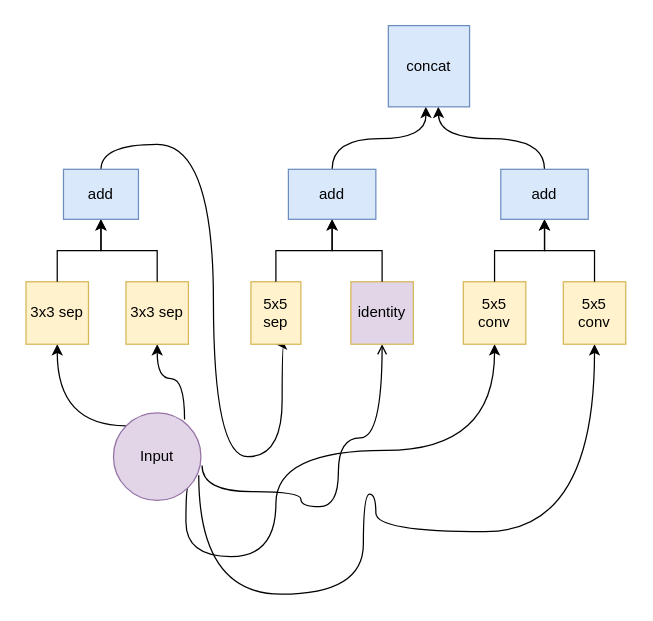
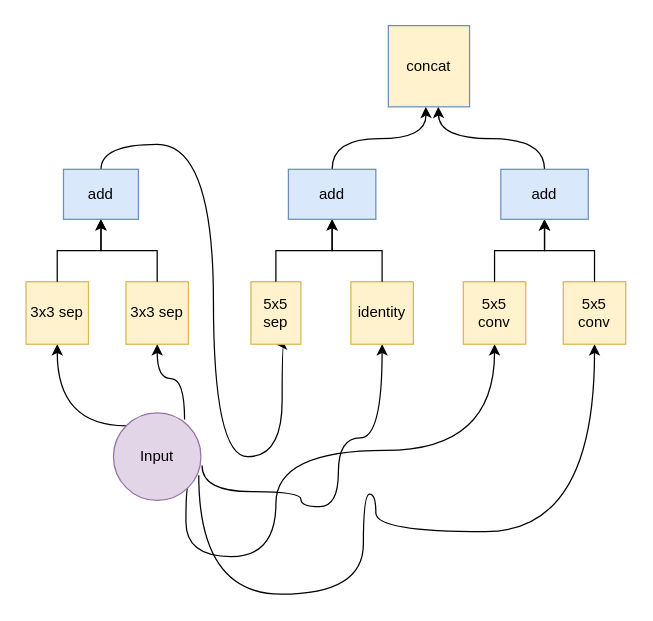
(429, 66) -> (429, 66)
(382, 313) -> (382, 313)
(382, 352) -> (382, 354)
